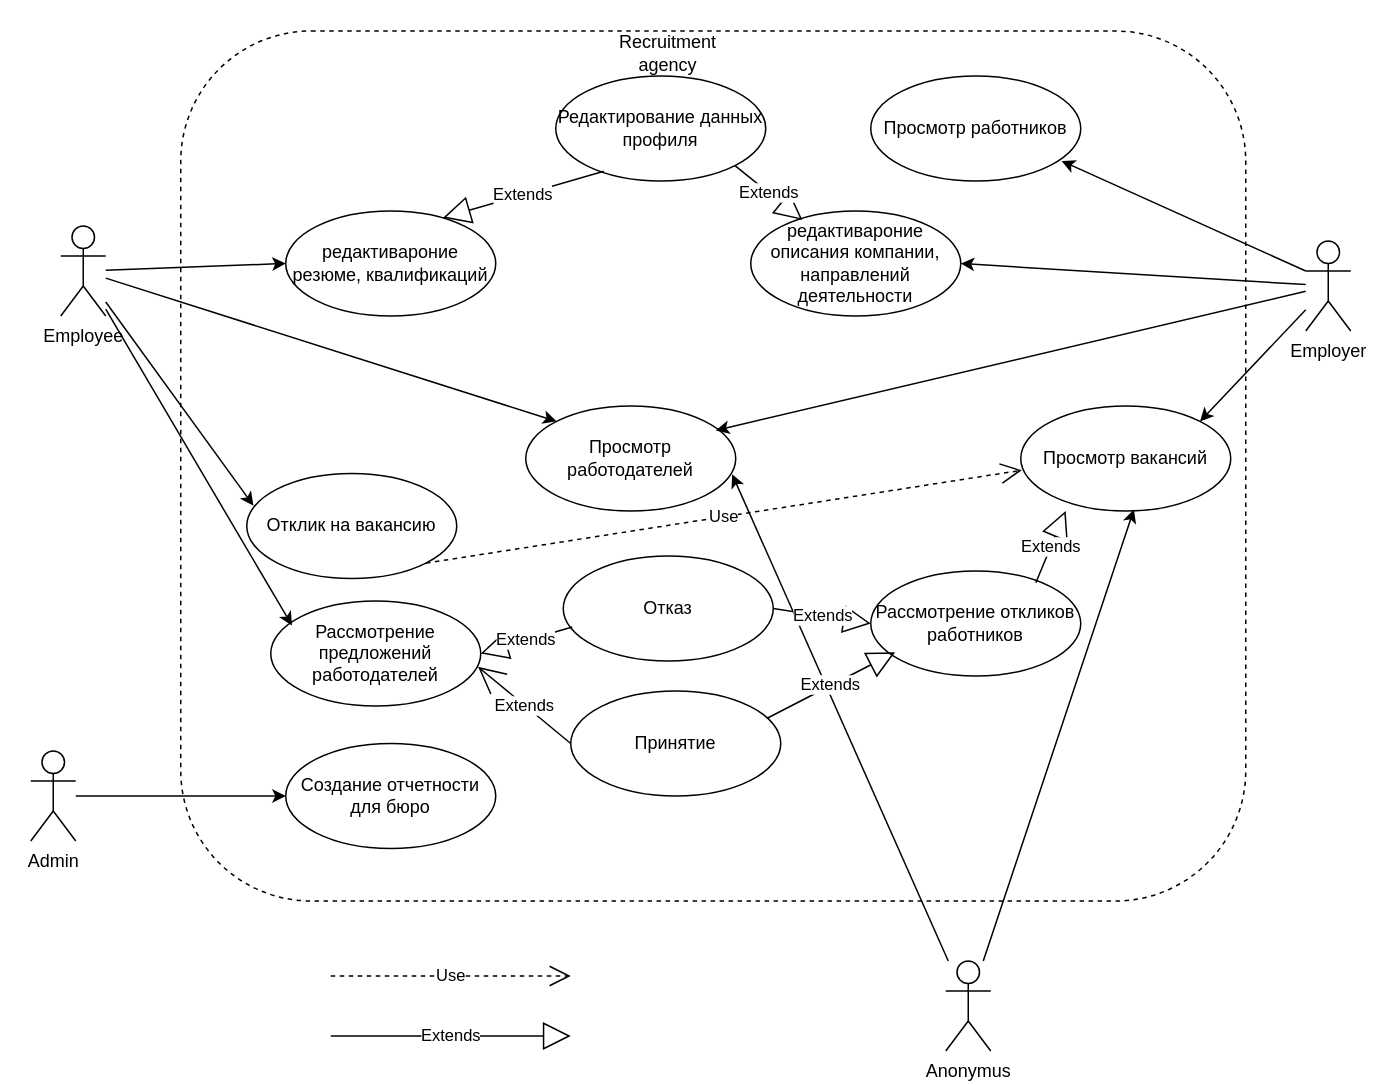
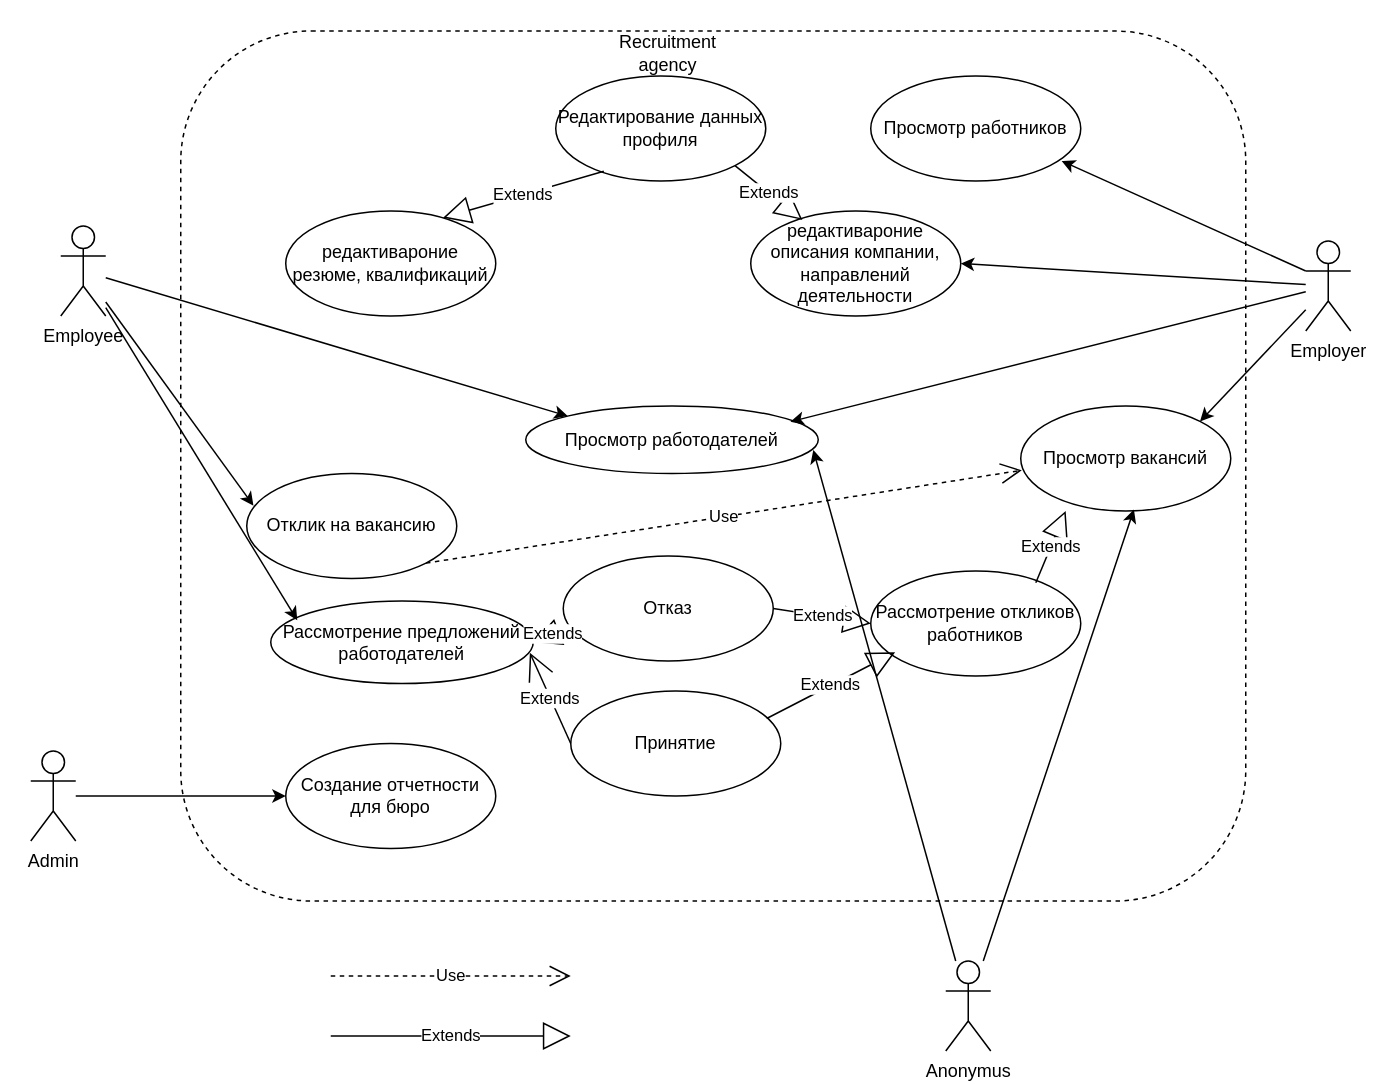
(191, 267) -> none
(631, 458) -> (672, 440)
(376, 653) -> (402, 642)
